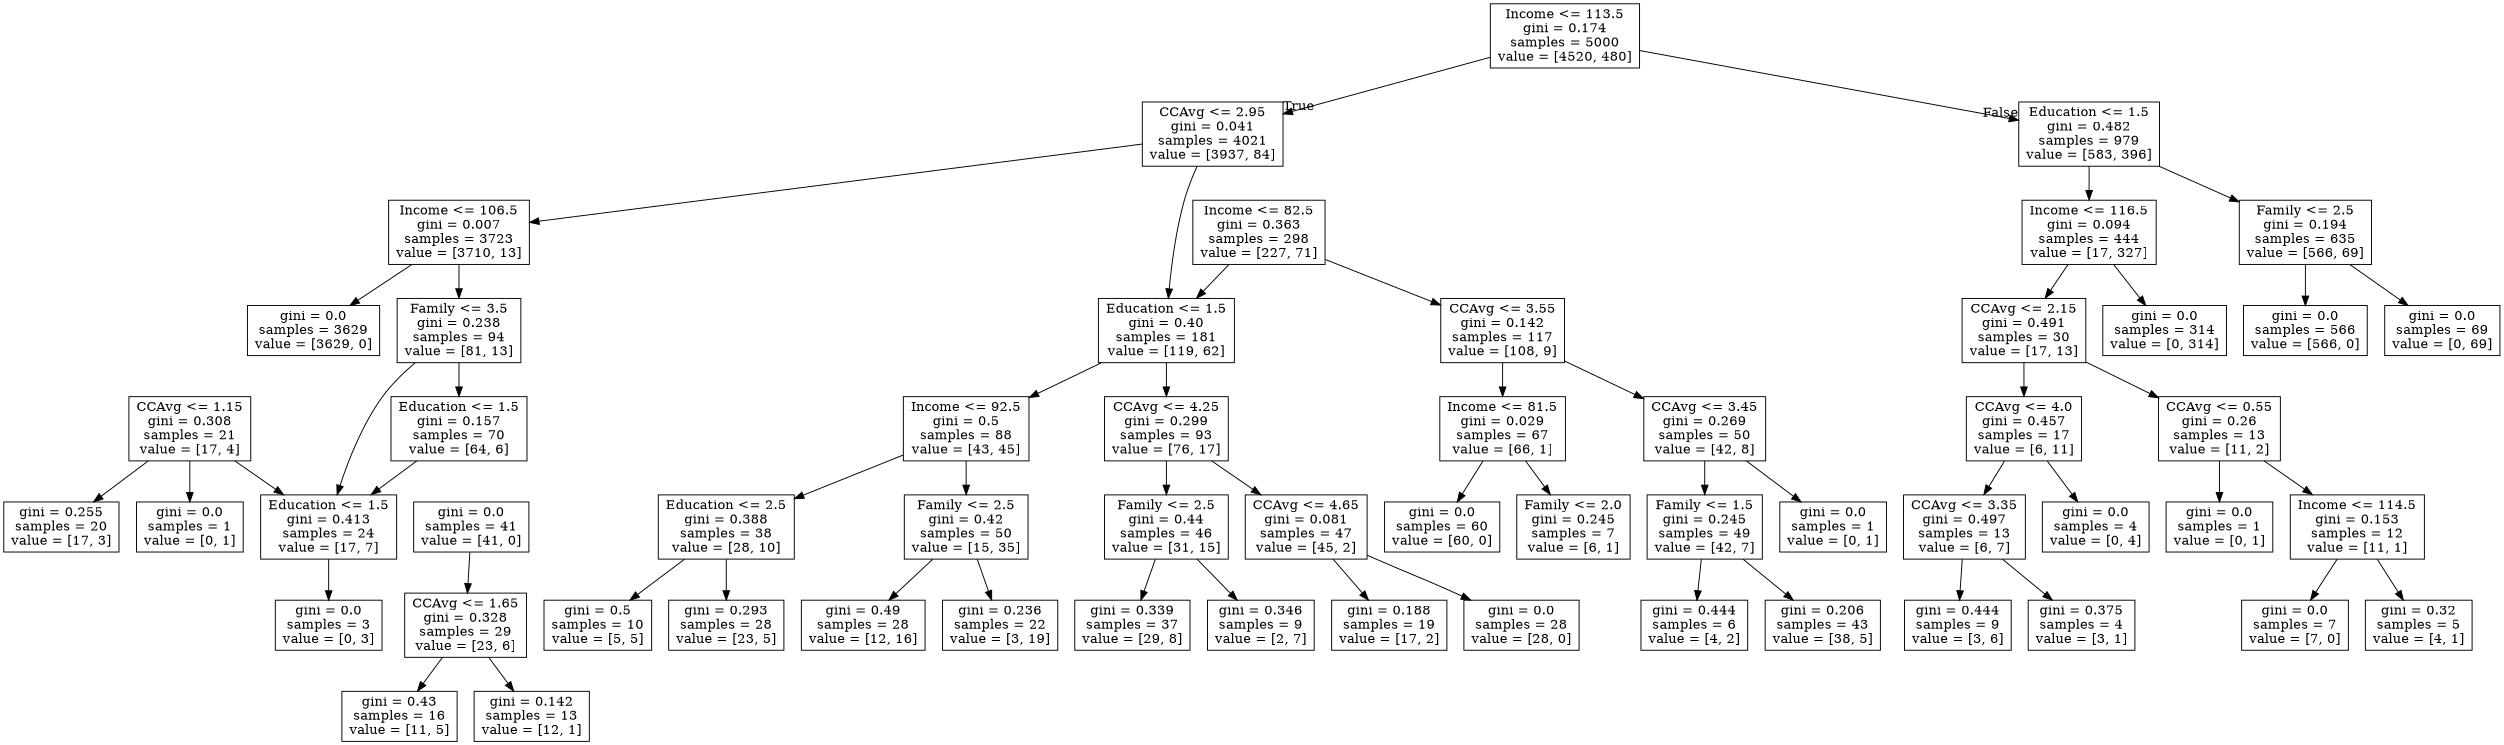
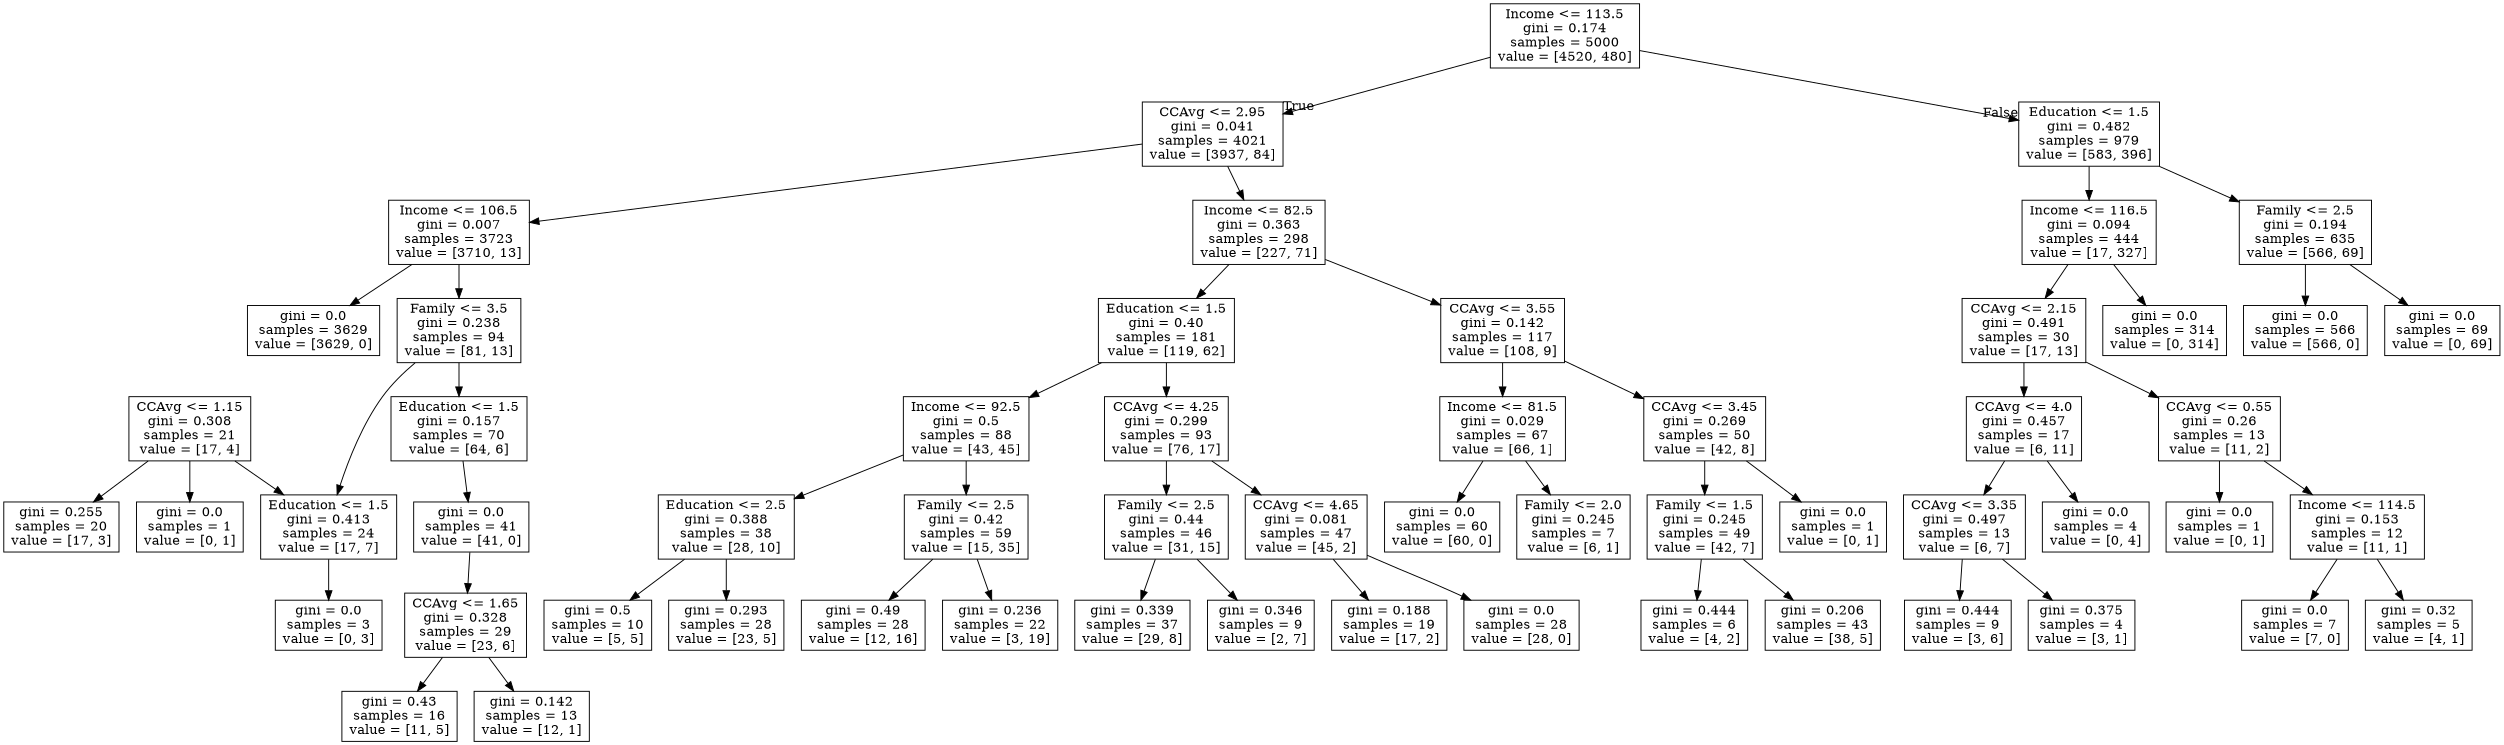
(1178, 226) -> (1234, 179)
(398, 475) -> (465, 477)
(966, 527) -> (966, 527)
